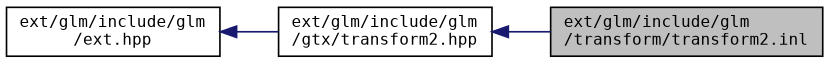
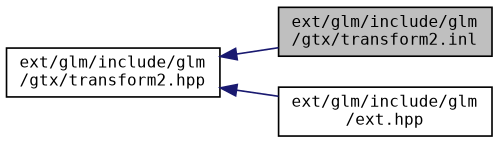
(258, 32) -> (258, 93)
(687, 32) -> (385, 32)
